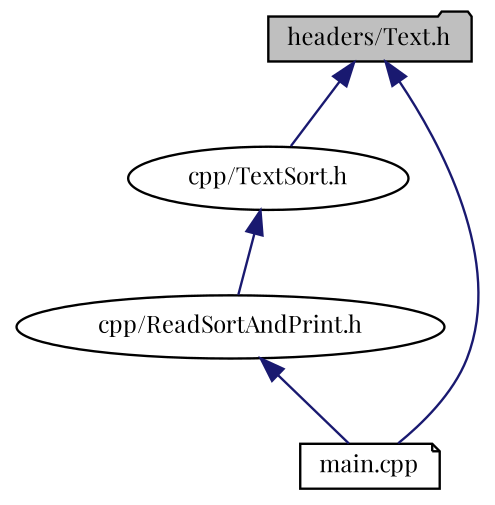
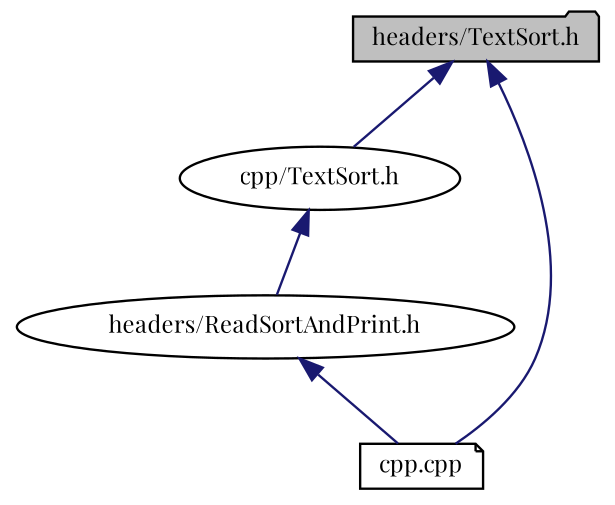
(370, 39) -> (476, 39)
(231, 327) -> (266, 327)
(370, 466) -> (422, 466)
